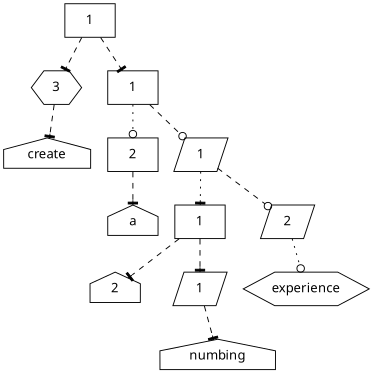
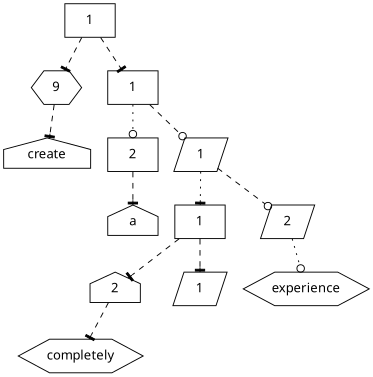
(56, 88) -> (56, 88)
none -> (81, 356)
(218, 356) -> none
